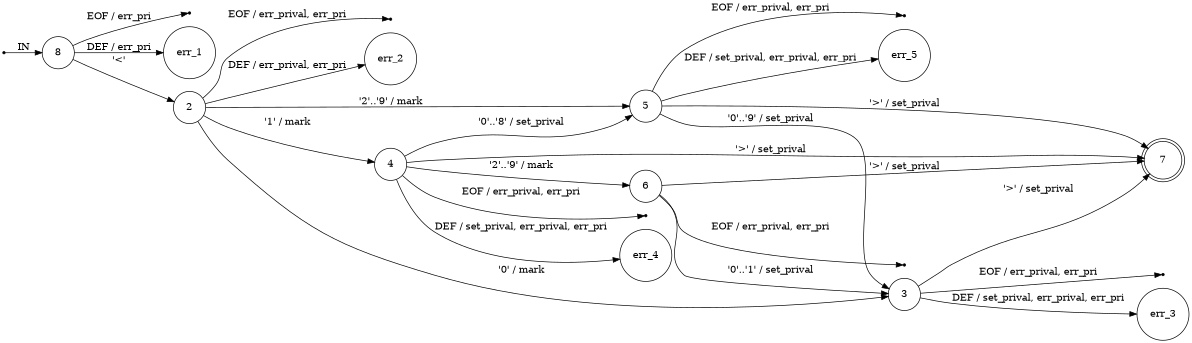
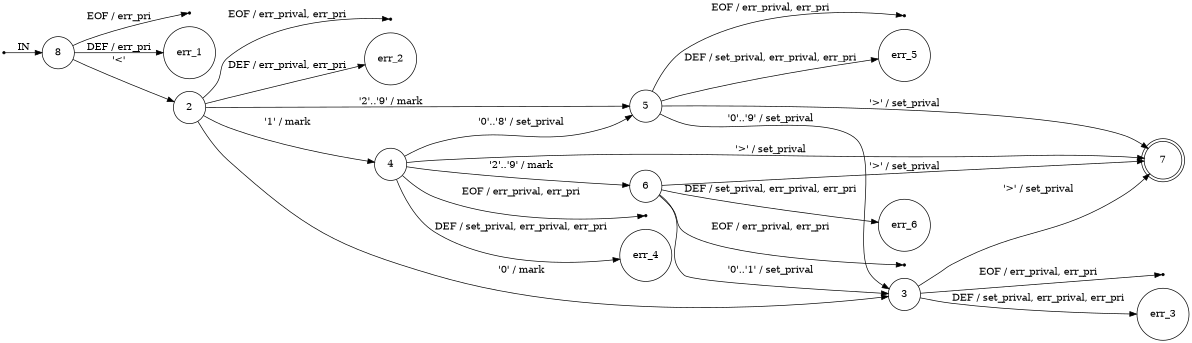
none -> (904, 225)
